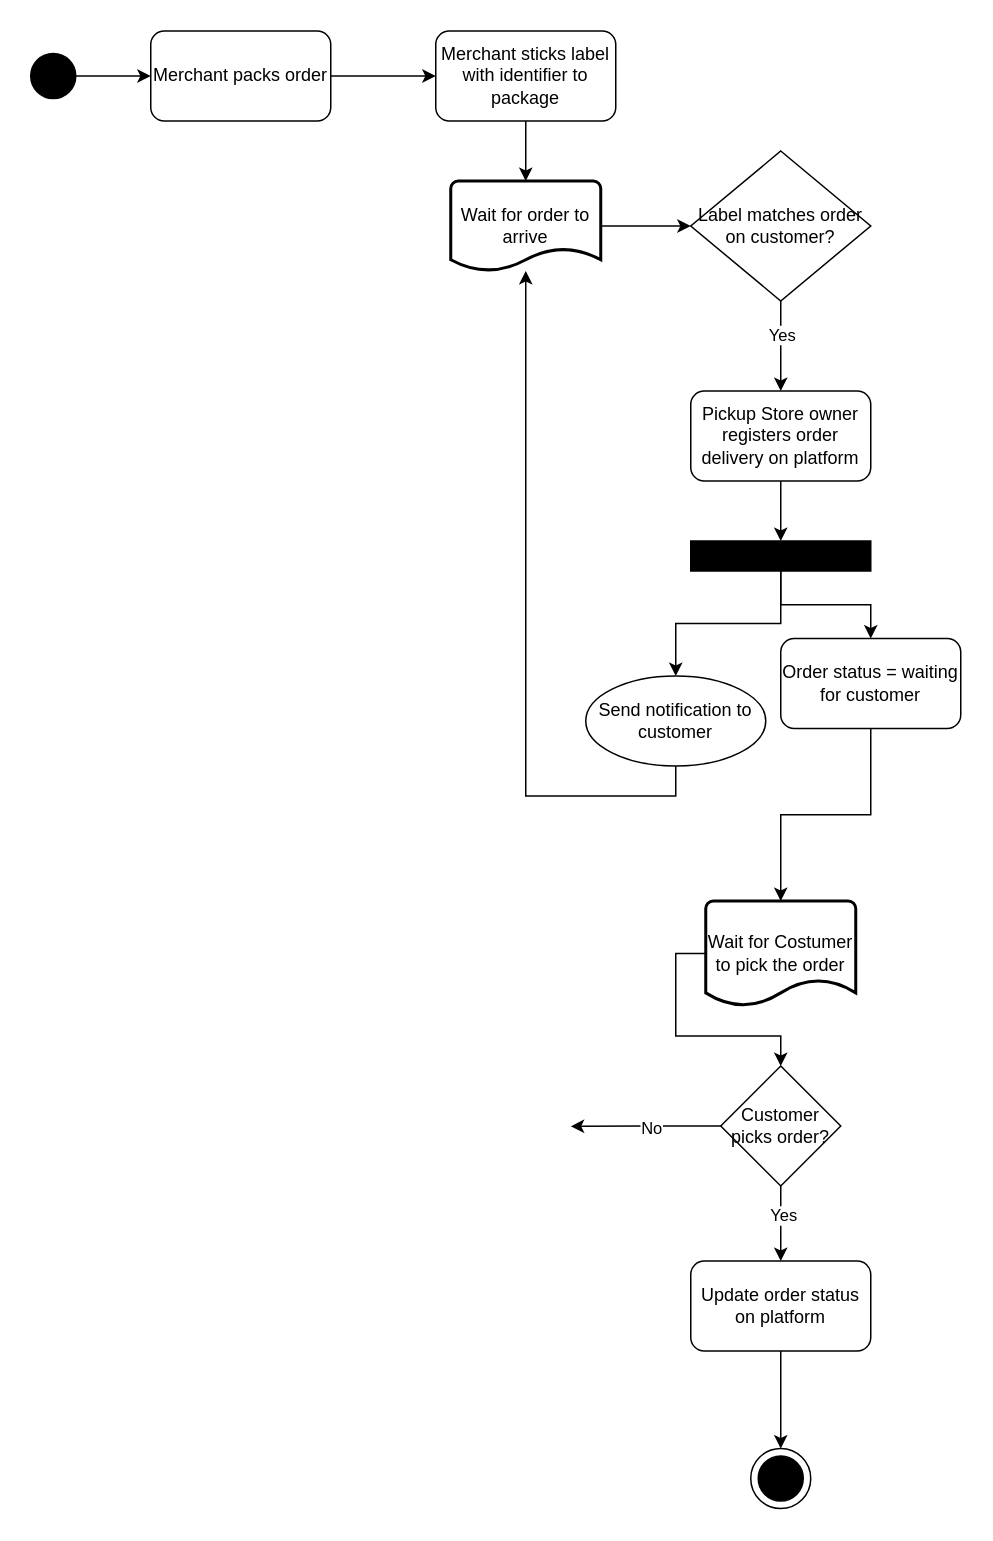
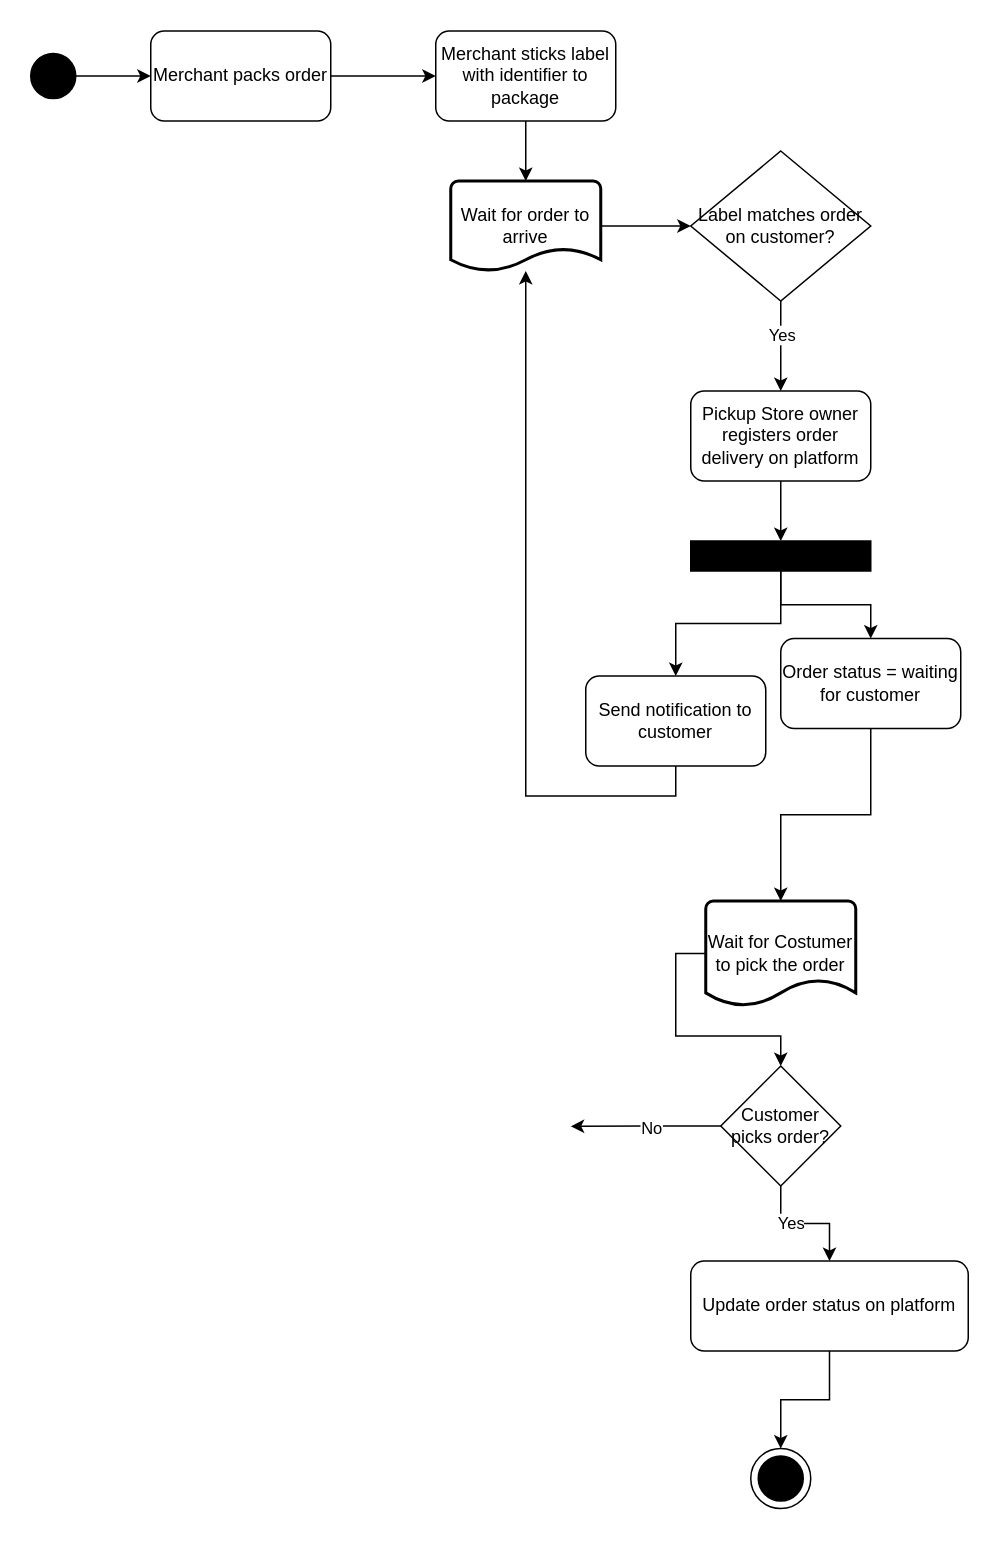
(676, 721) -> (676, 721)
(781, 1306) -> (830, 1306)
